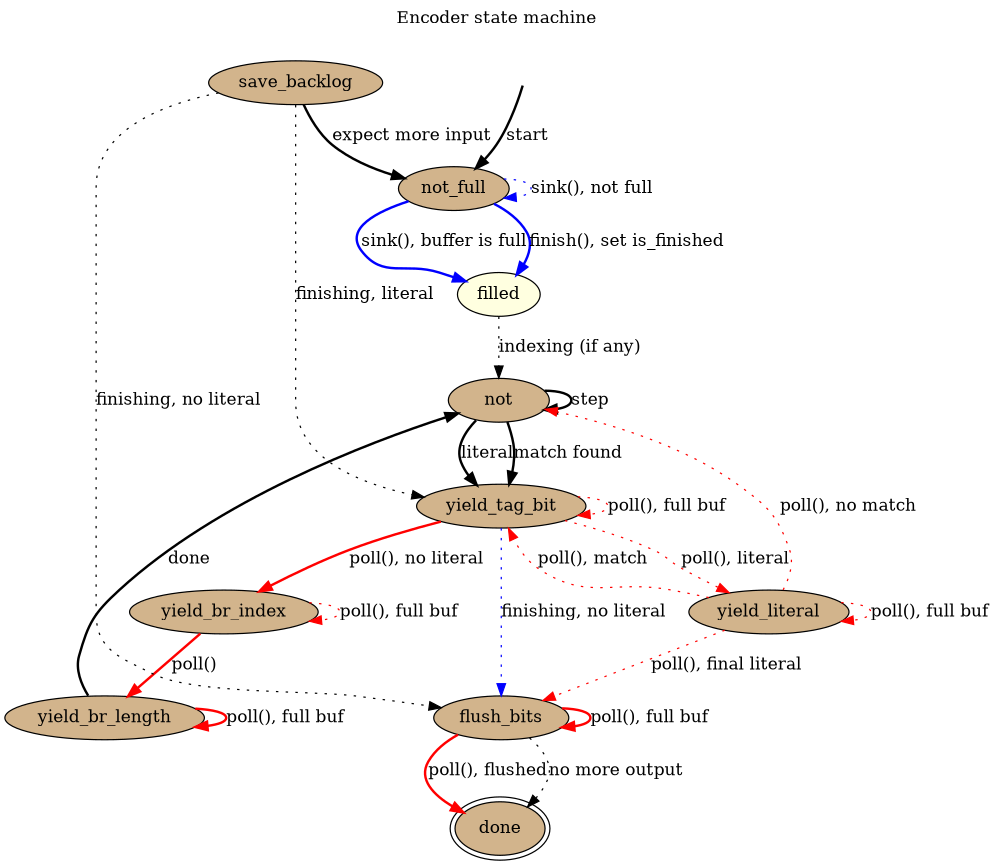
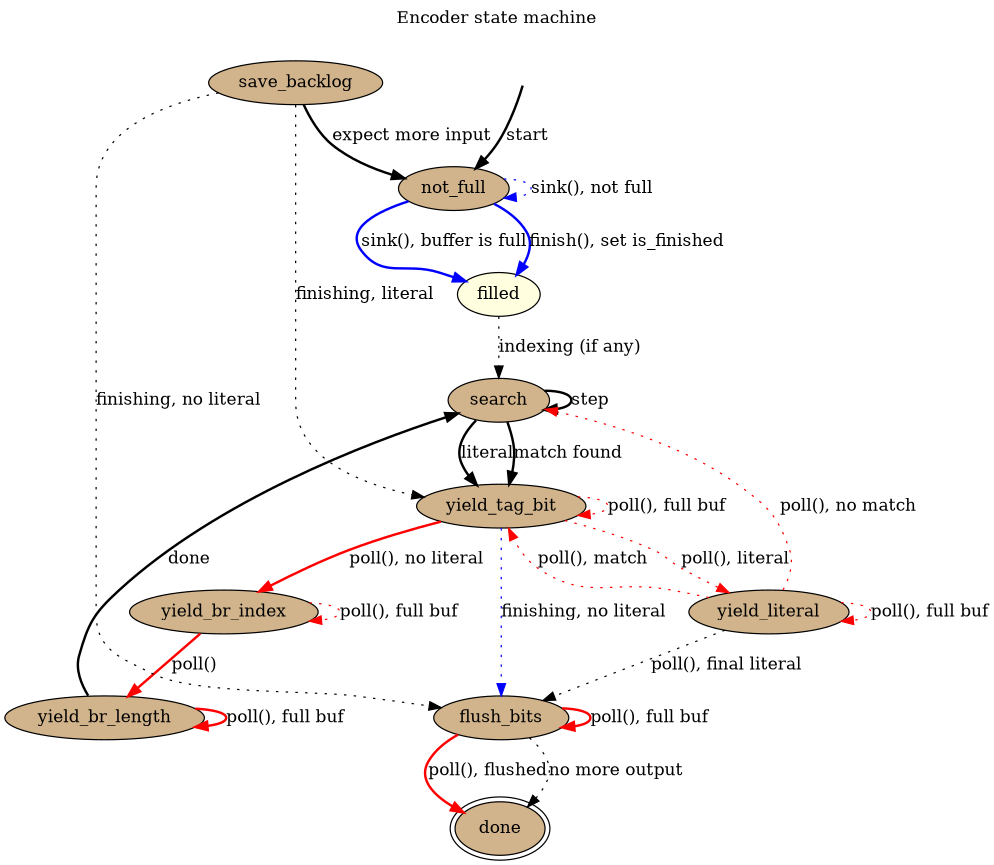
(499, 400) -> (499, 400)
(640, 663) -> (640, 663)
